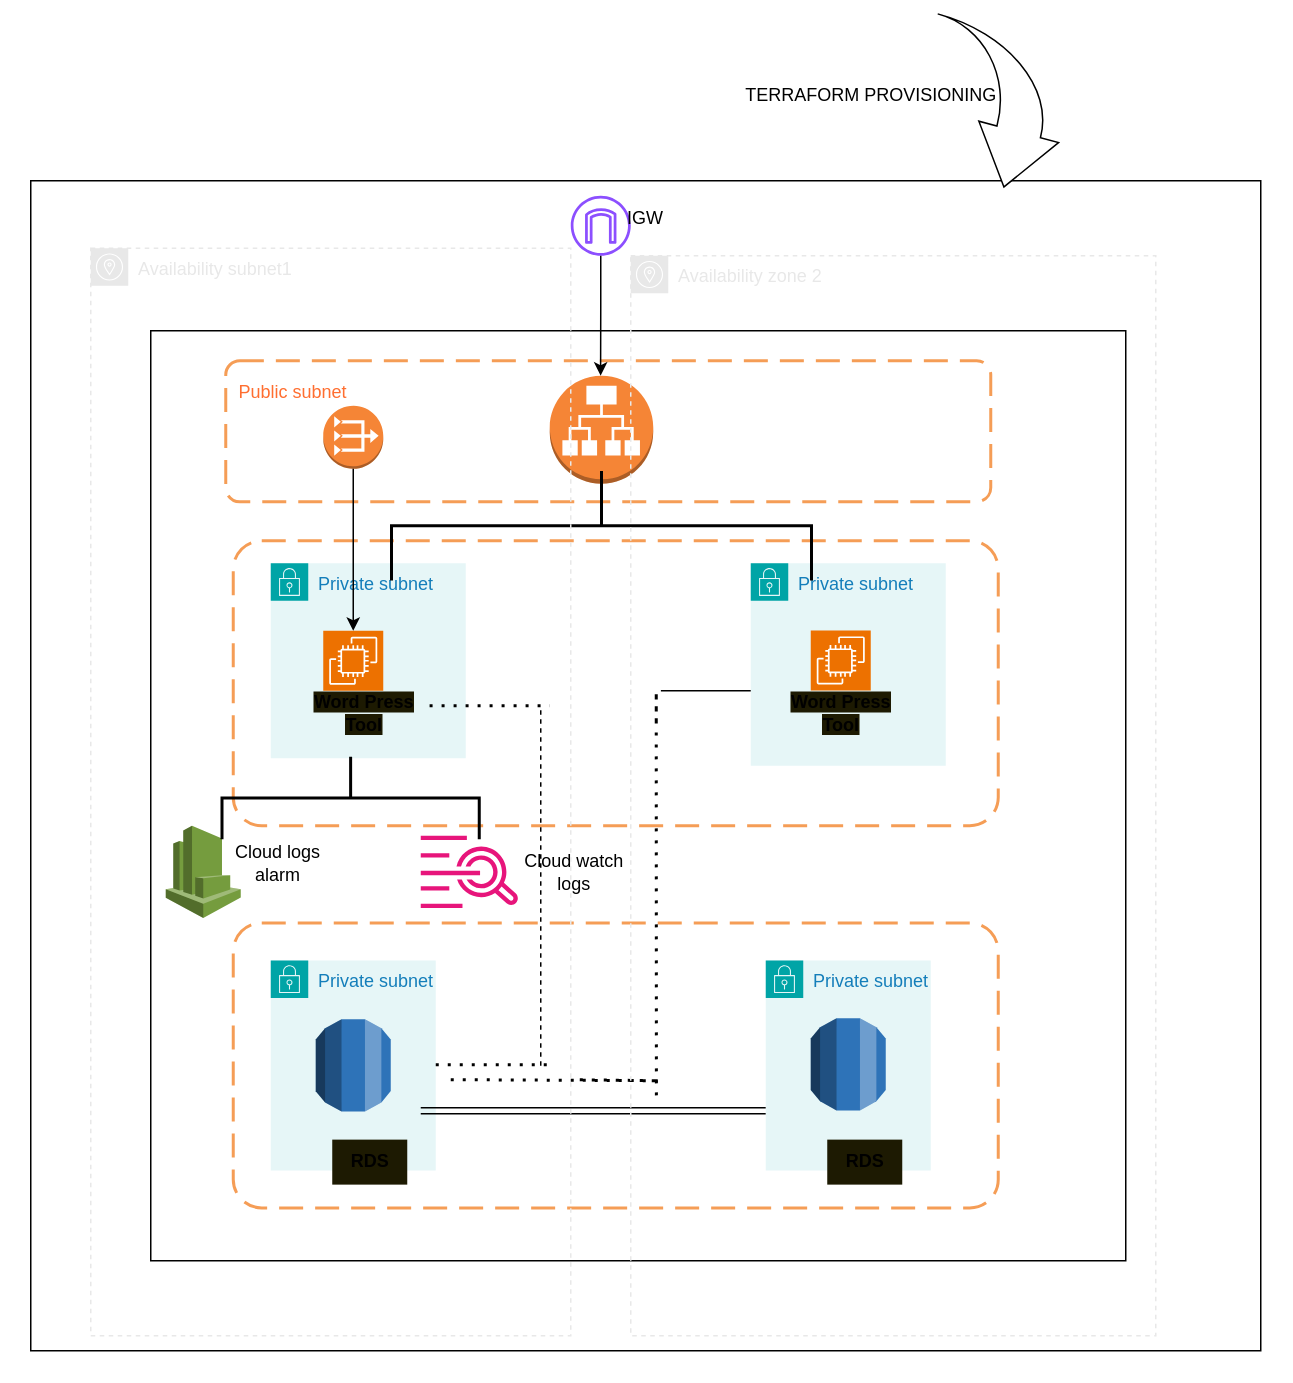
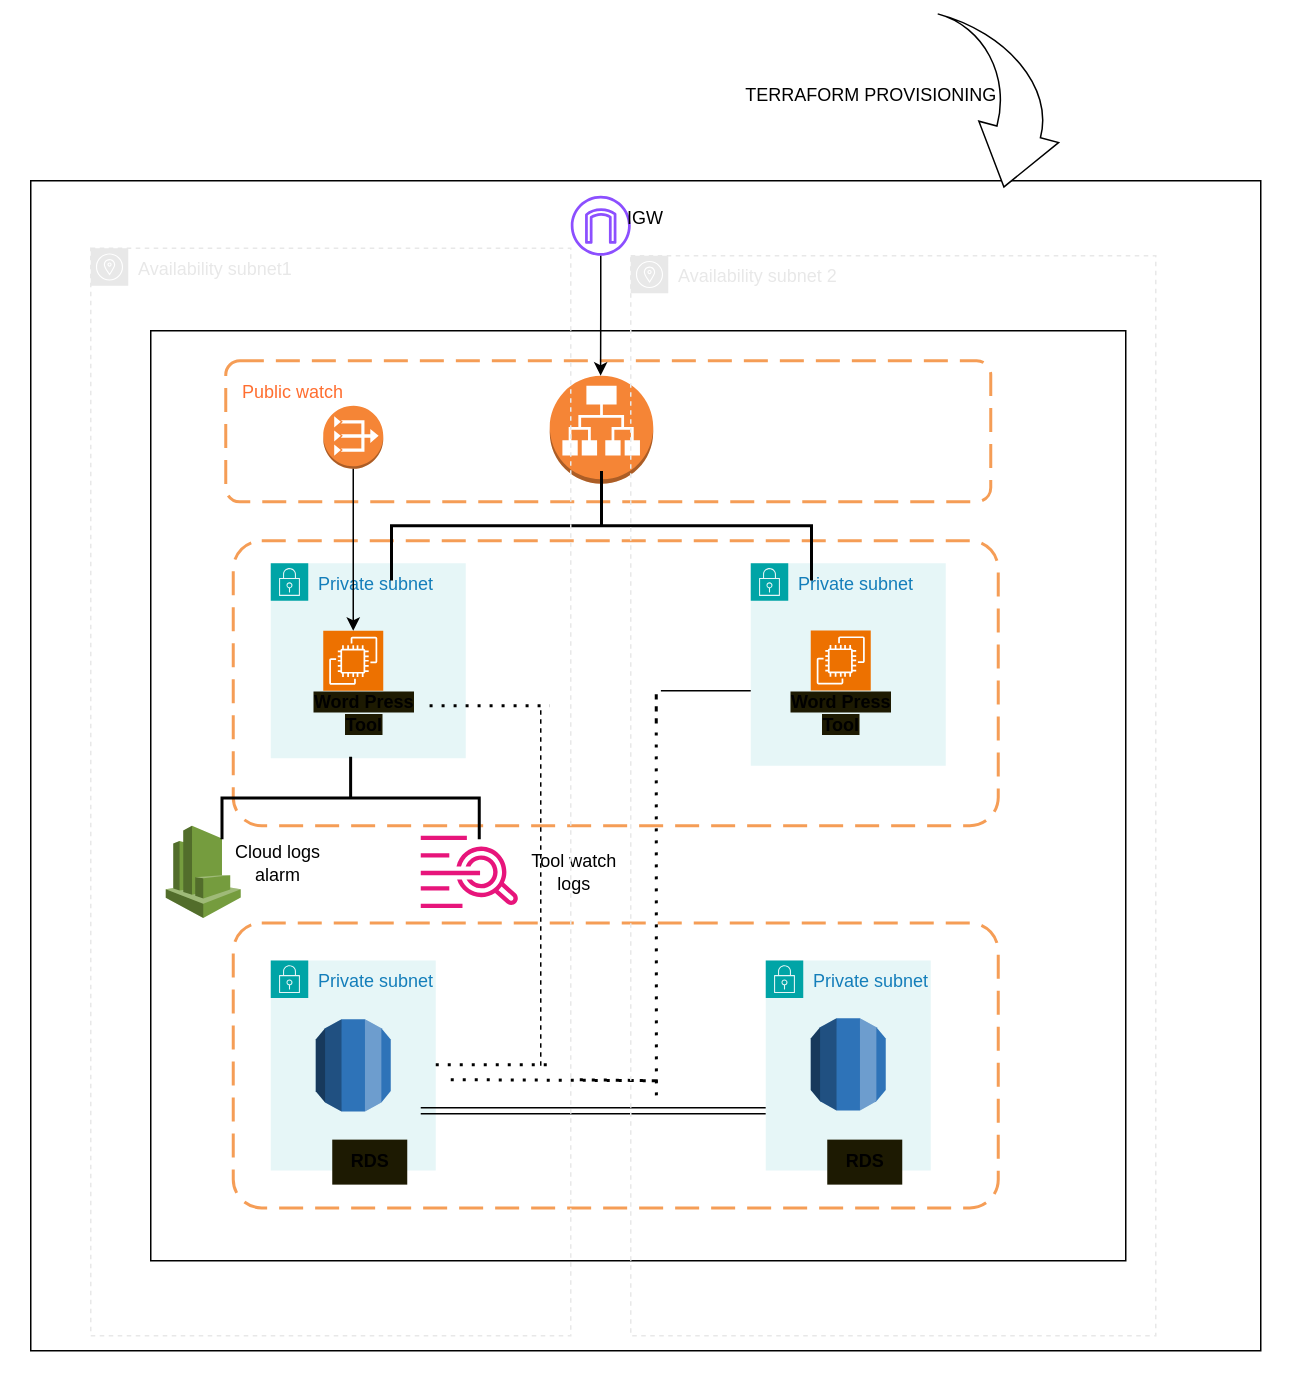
(758, 277) -> (768, 277)
(293, 392) -> (293, 392)
(575, 872) -> (575, 872)
